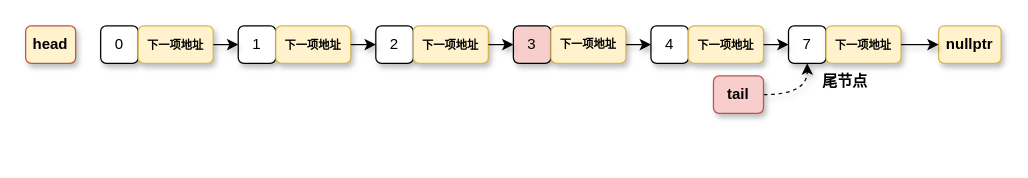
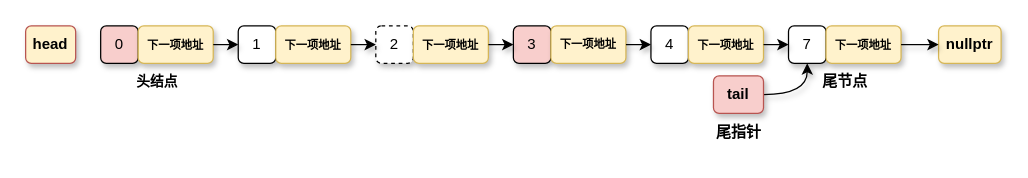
(119, 44) -> (119, 44)
(394, 44) -> (394, 44)
none -> (157, 82)
(791, 91) -> (791, 91)
none -> (738, 132)
